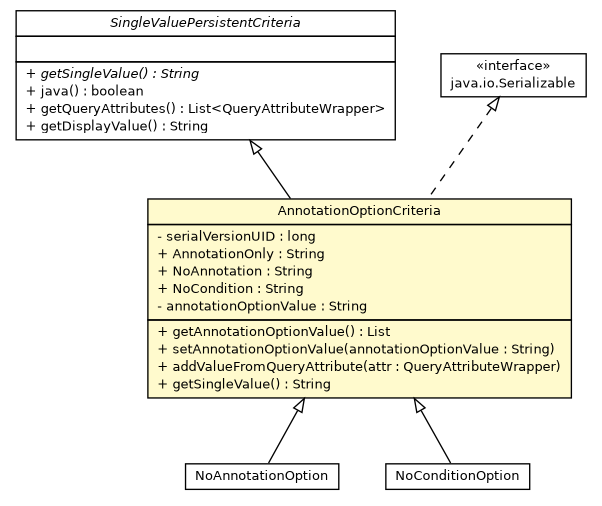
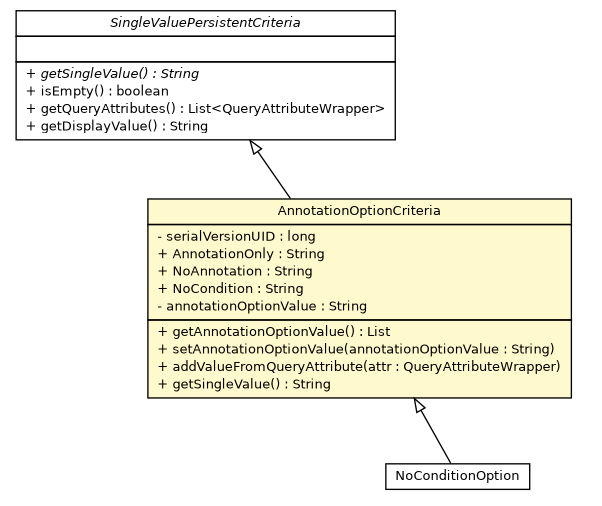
(514, 75) -> none
(85, 91) -> (97, 91)
(262, 476) -> none
